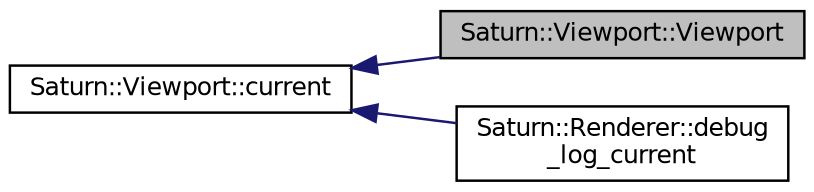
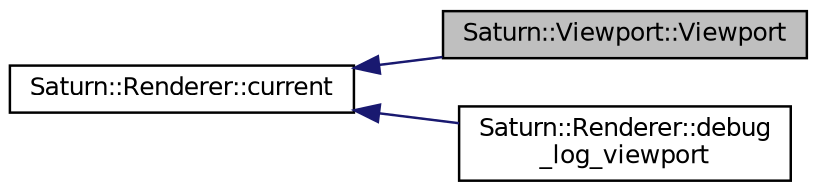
(181, 89) -> (182, 89)
(622, 144) -> (625, 144)
